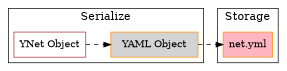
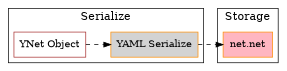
(154, 45) -> (154, 45)
(248, 45) -> (248, 45)
